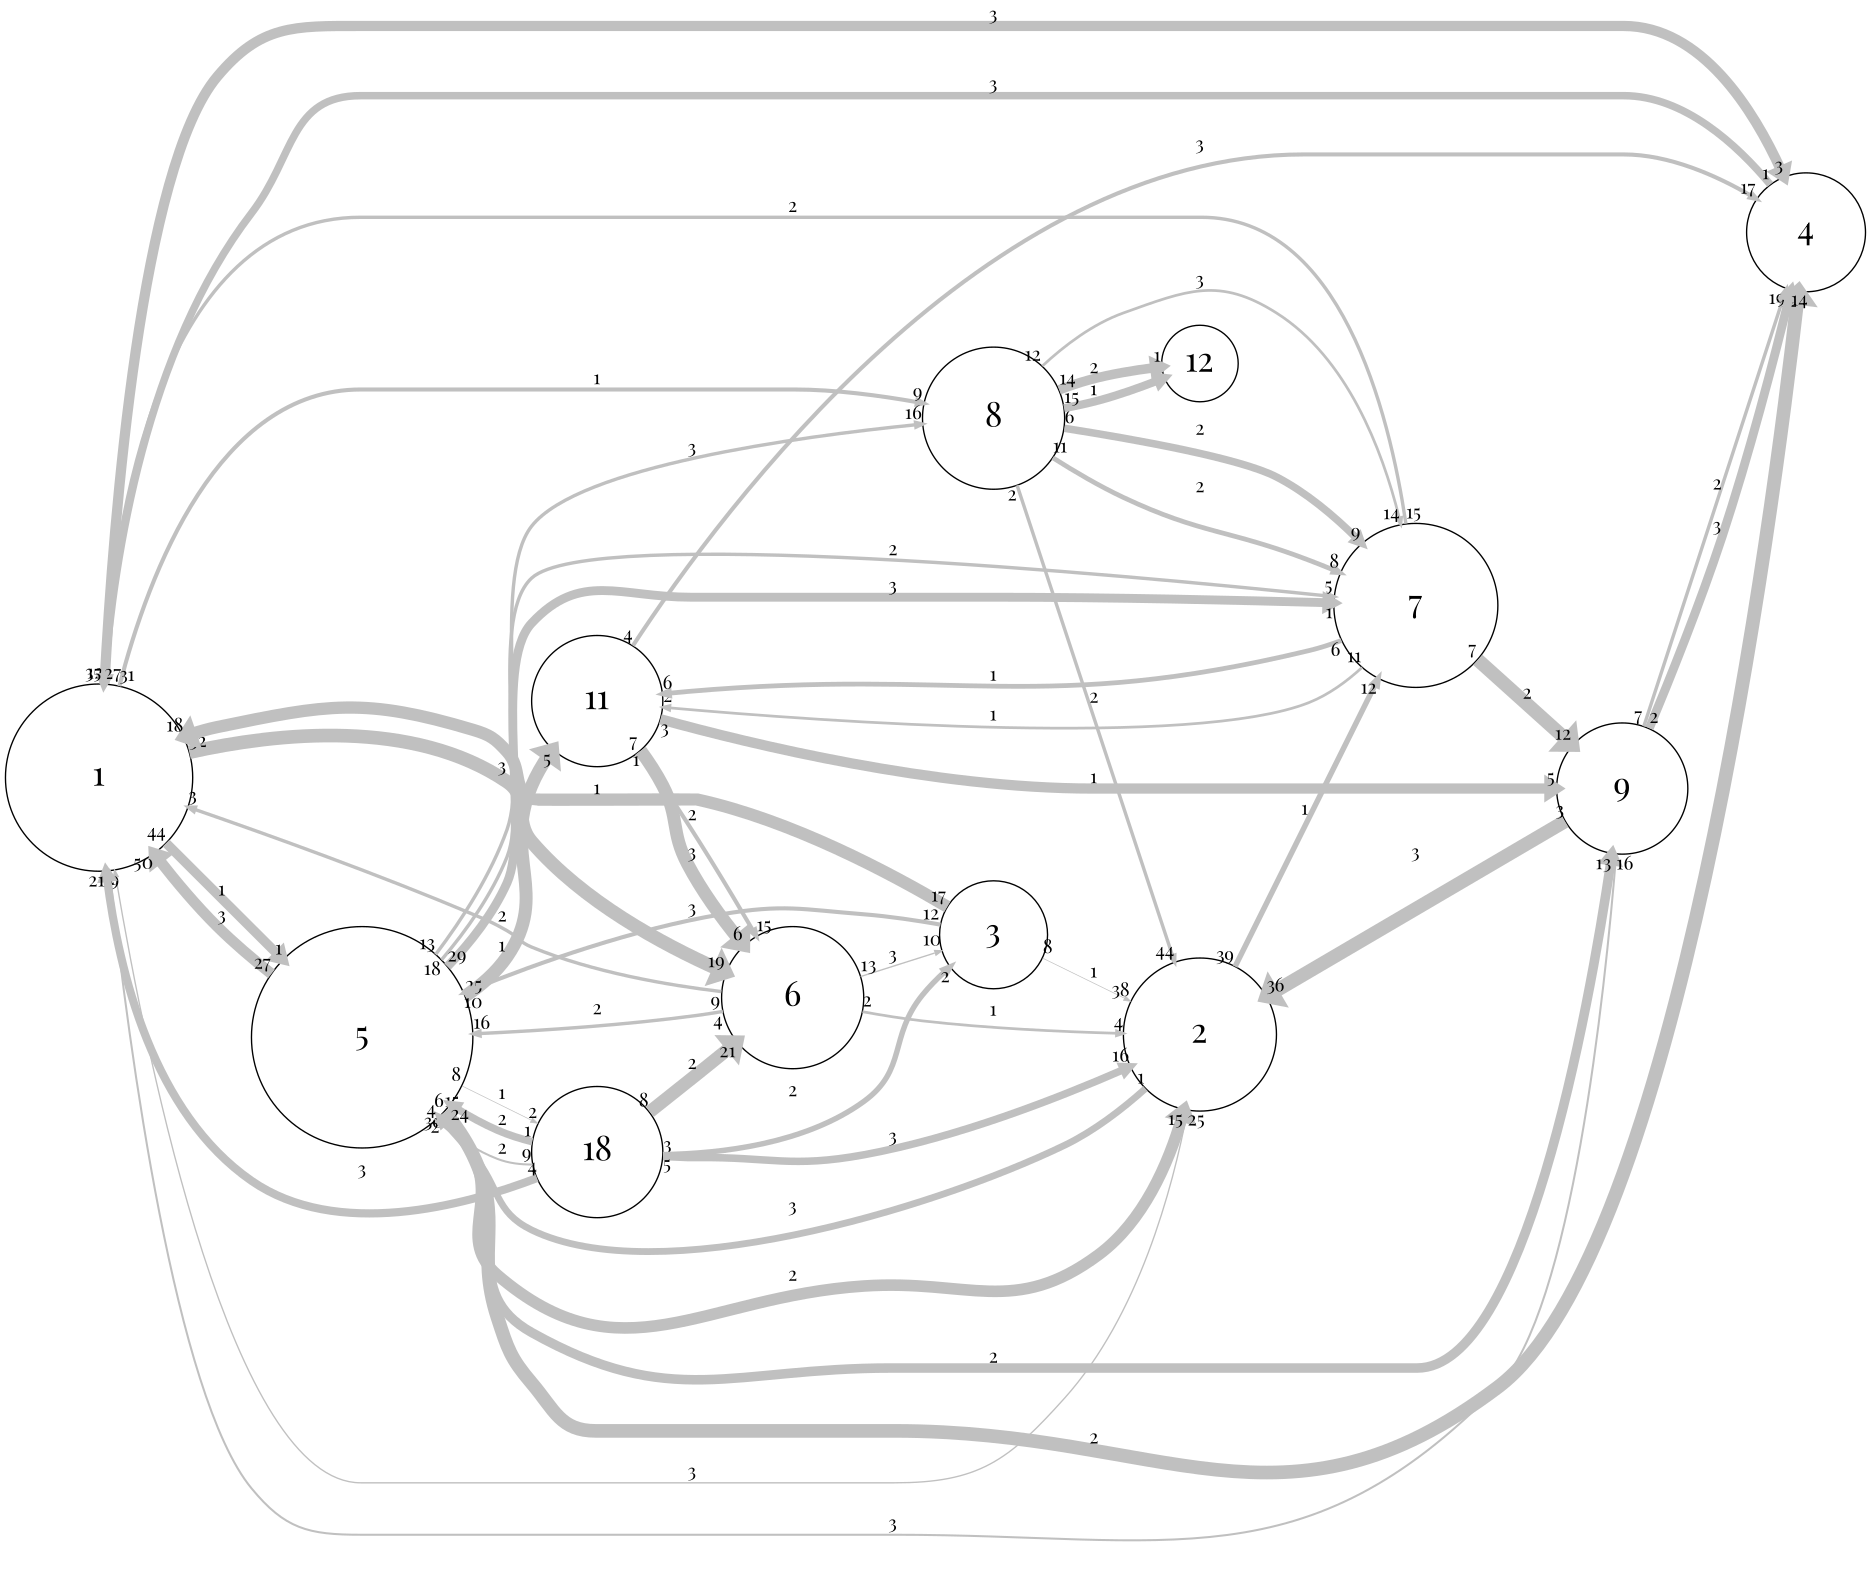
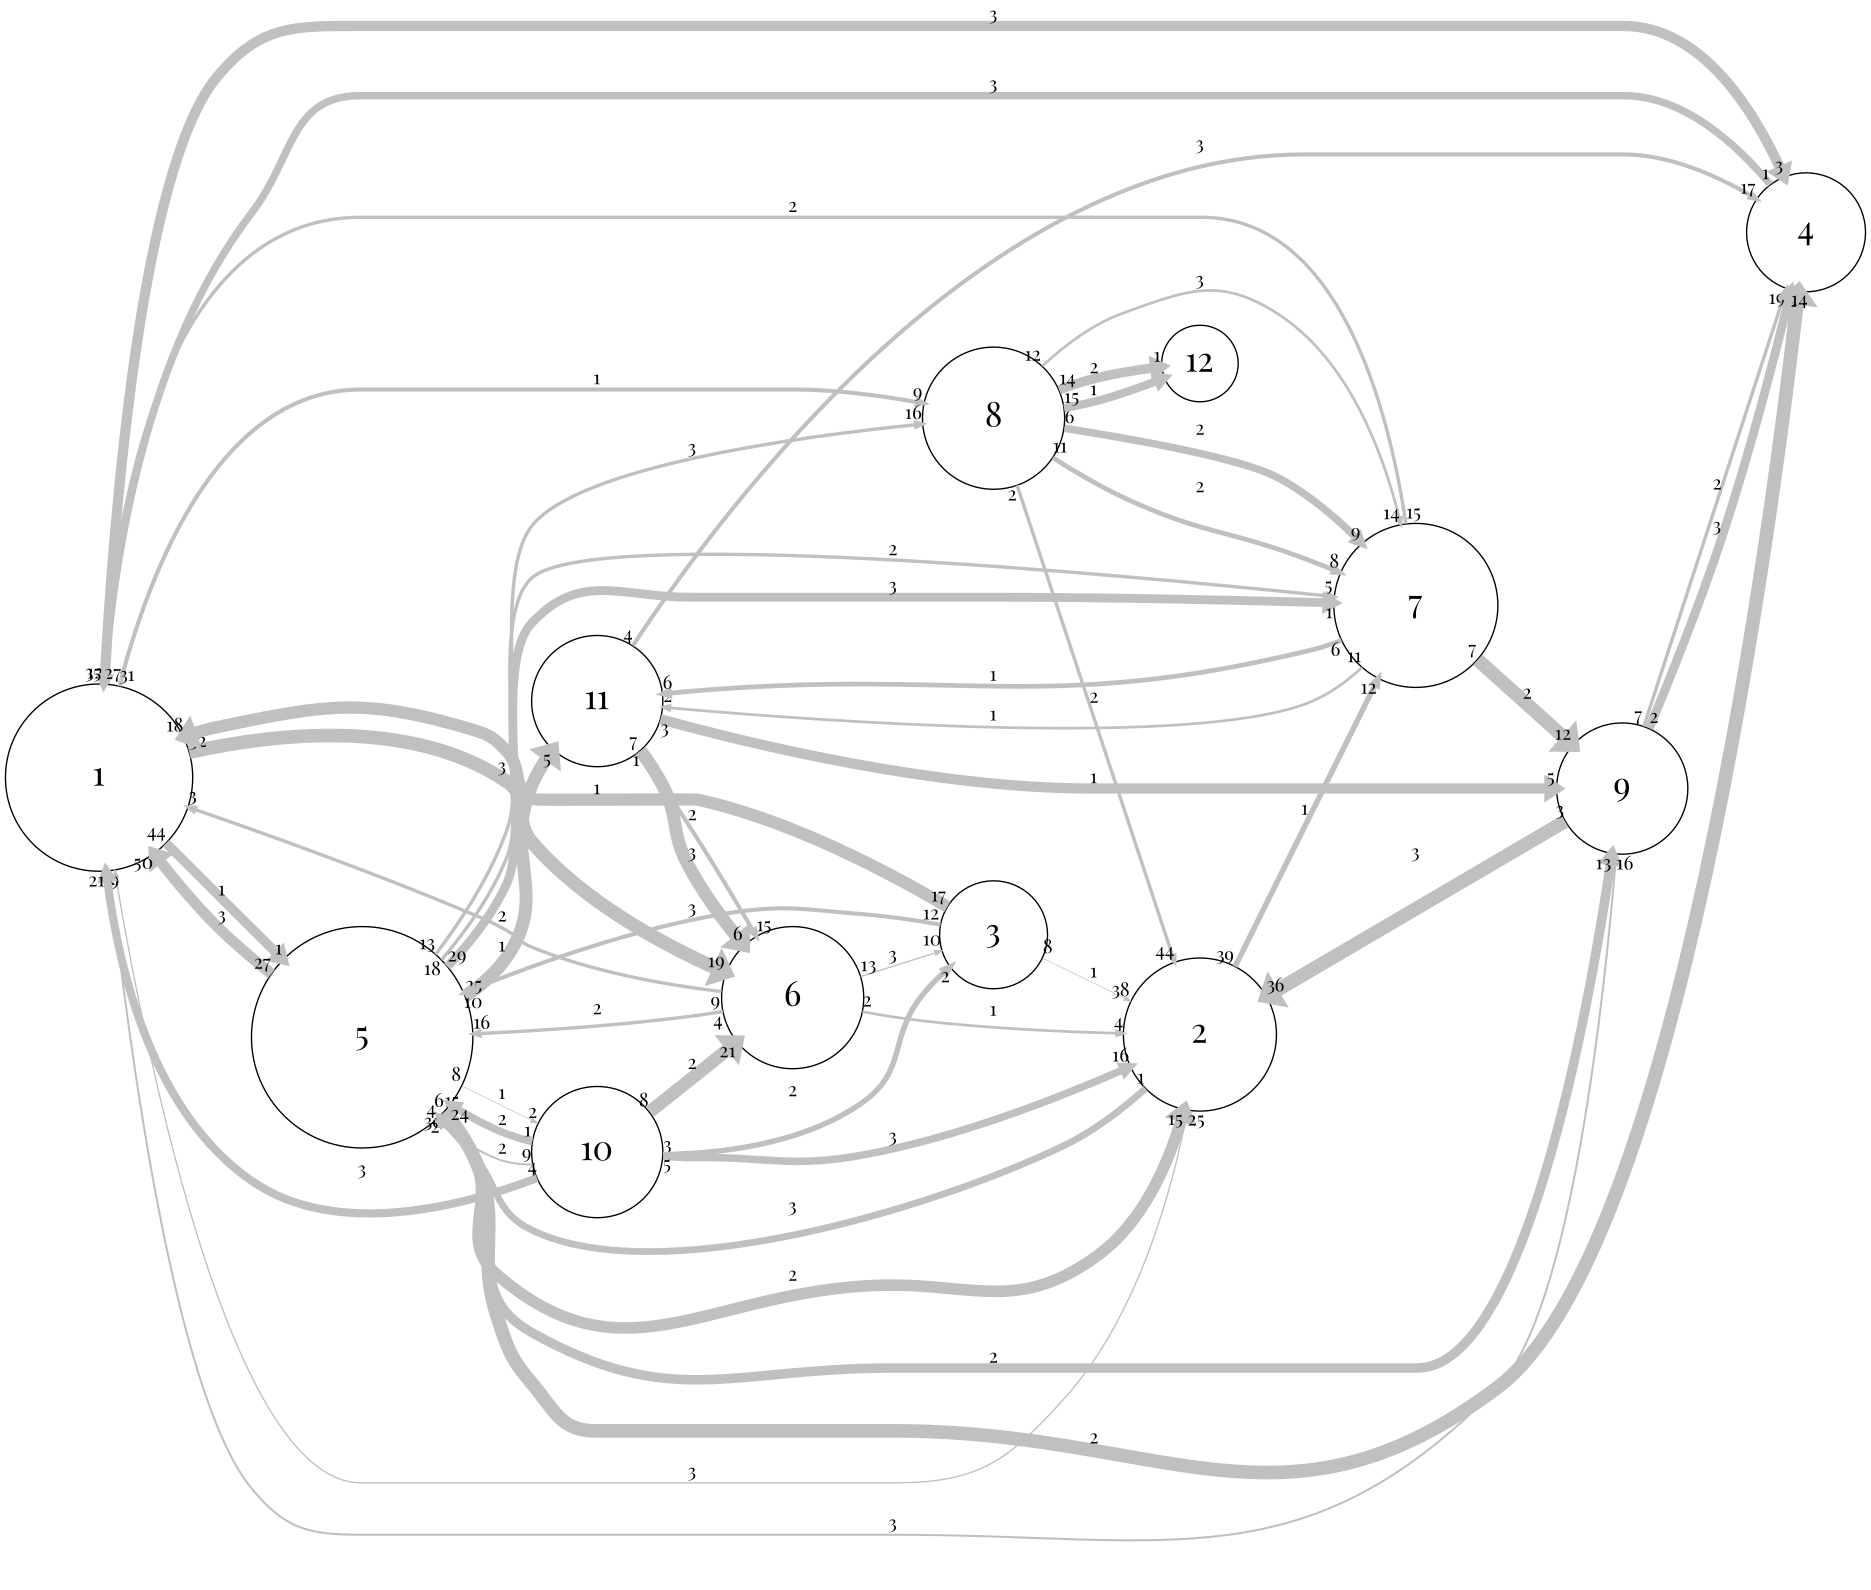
(597, 1152) -> (597, 1152)
